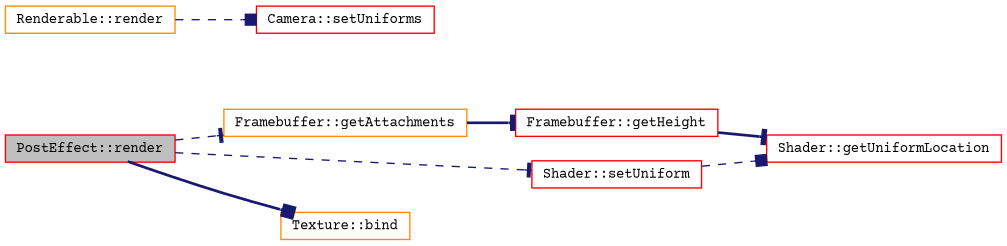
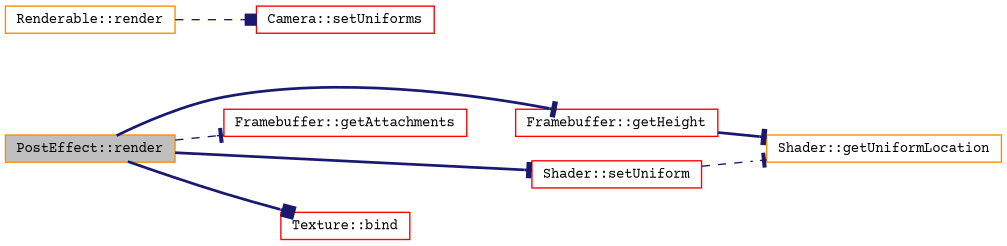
(345, 123) -> (345, 123)
(488, 123) -> (330, 88)
(90, 149) -> (90, 149)
(884, 149) -> (884, 149)
(350, 161) -> (350, 161)
(727, 164) -> (727, 164)
(345, 226) -> (345, 226)
